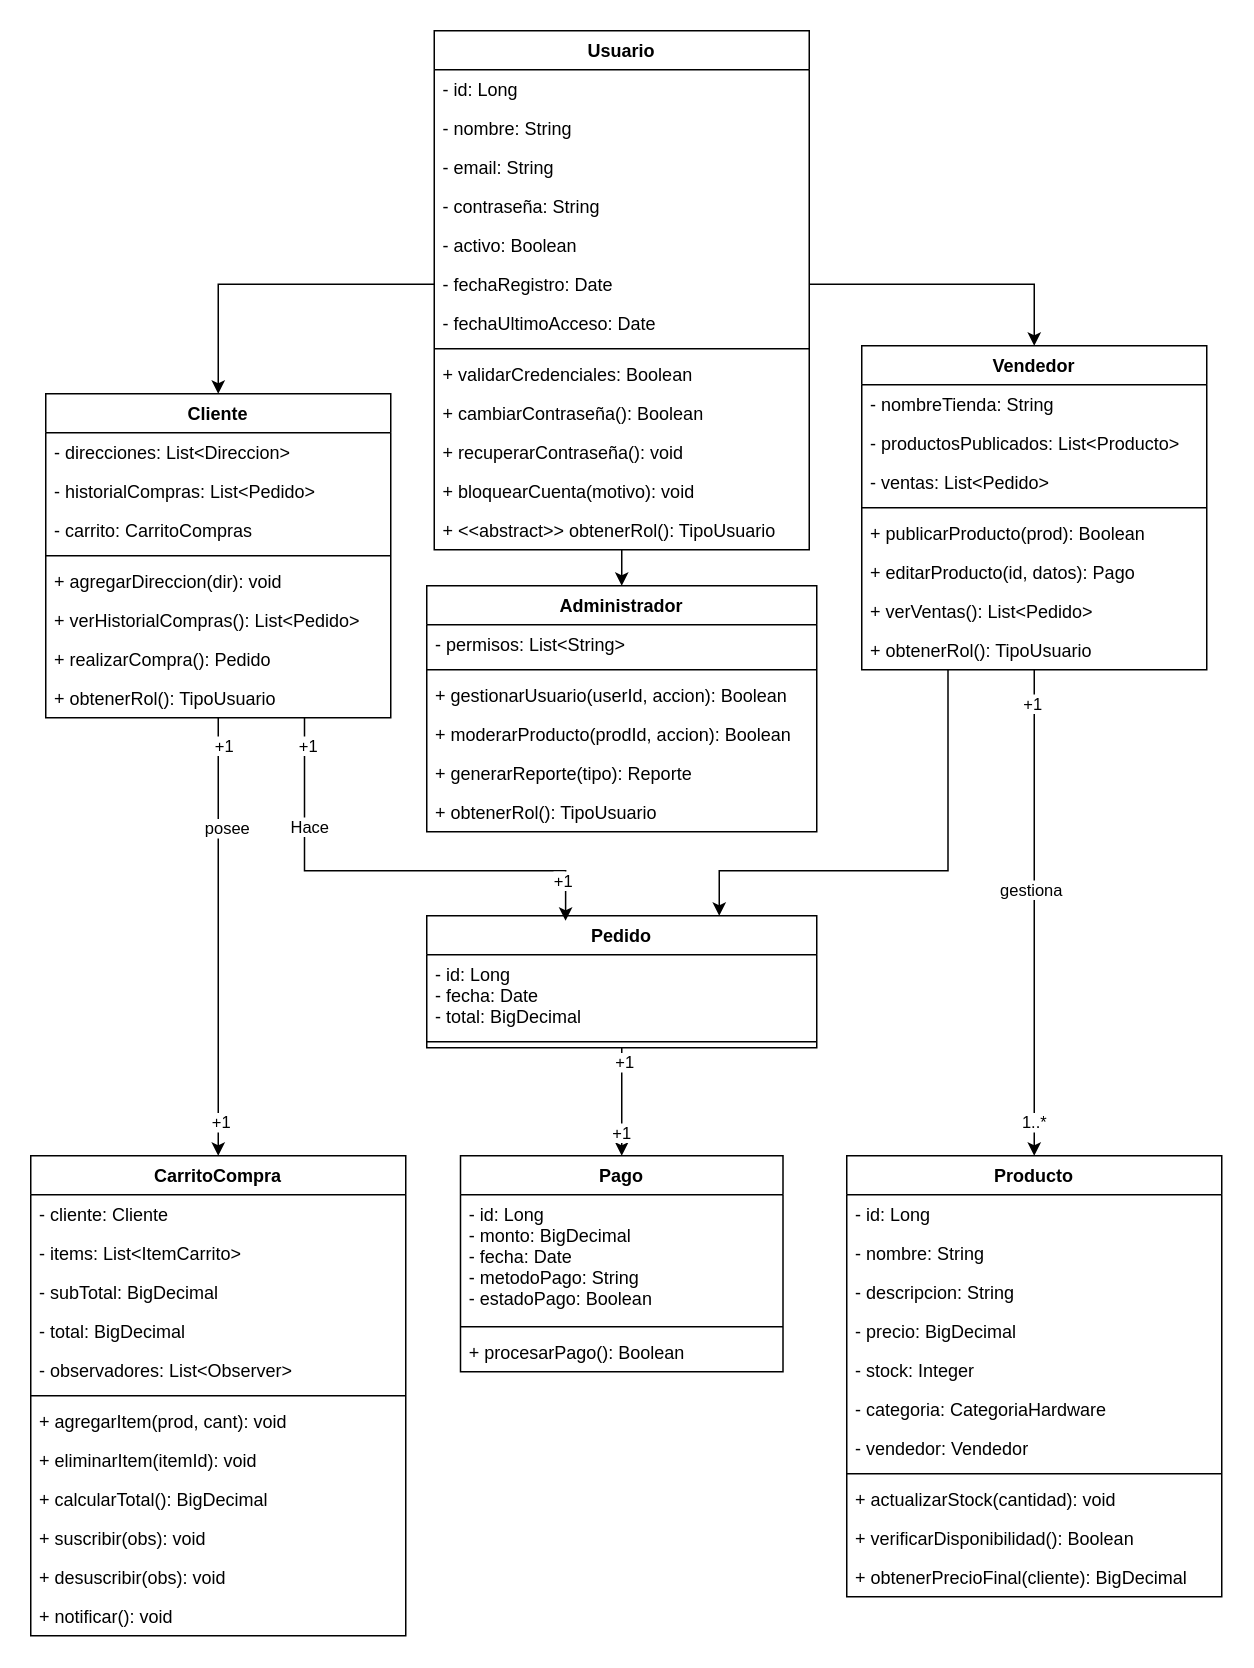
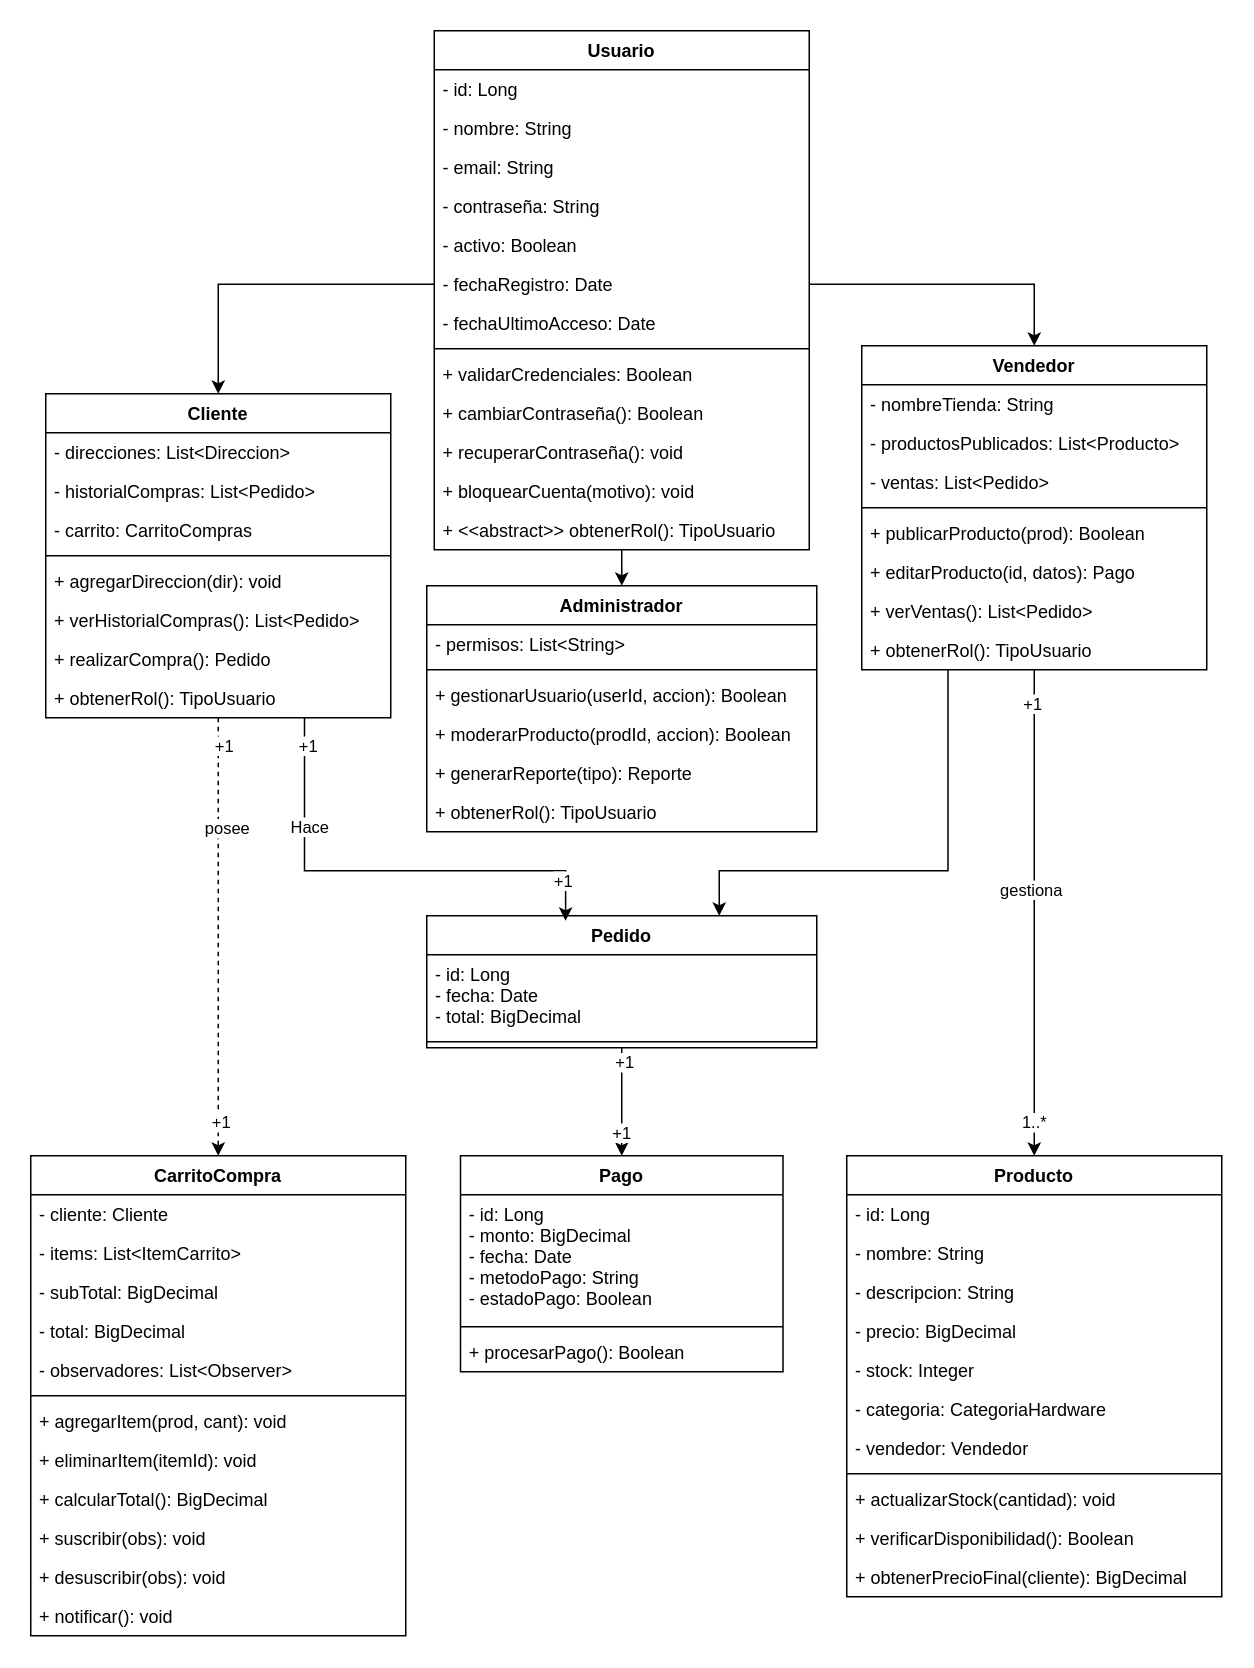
(218, 975) -> (218, 975)
